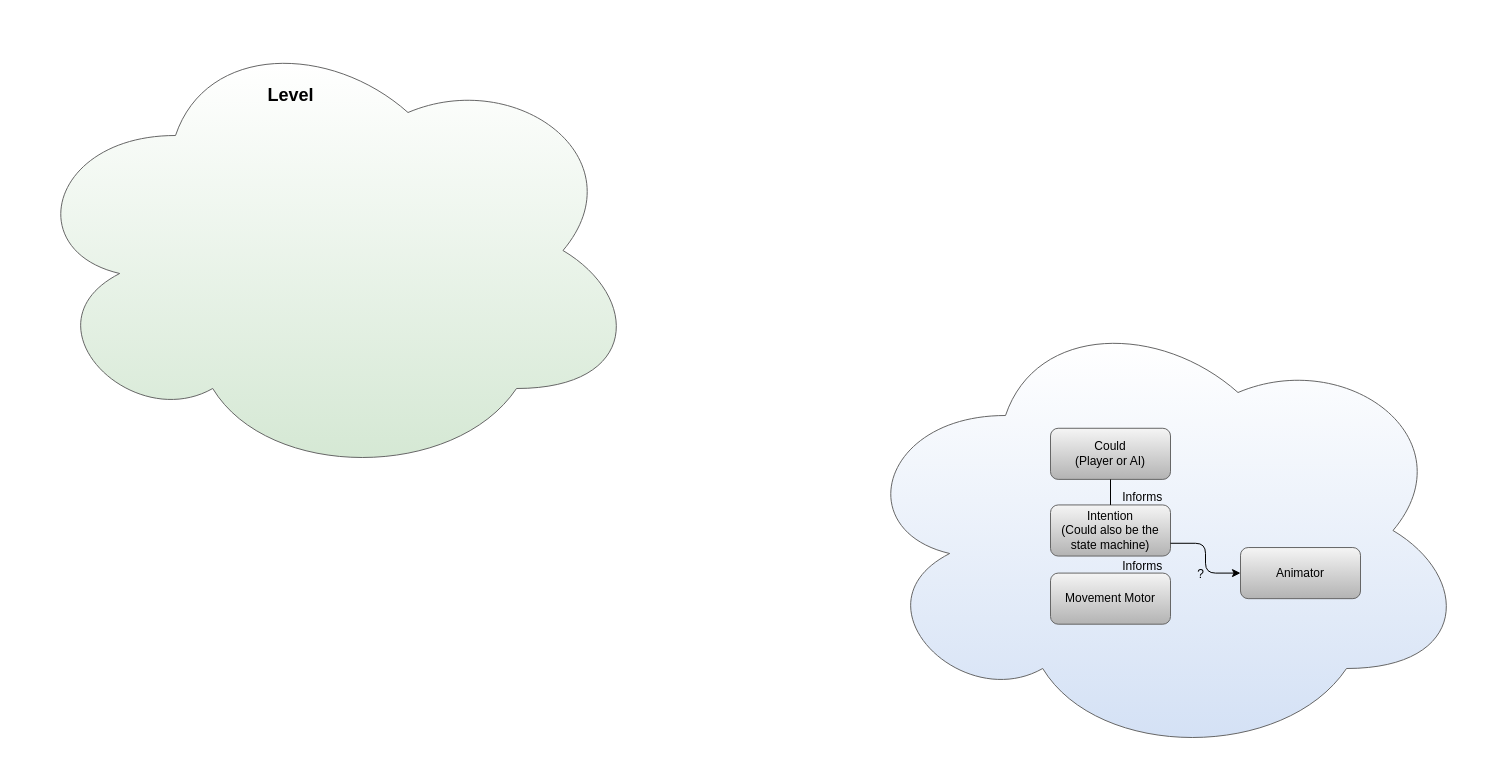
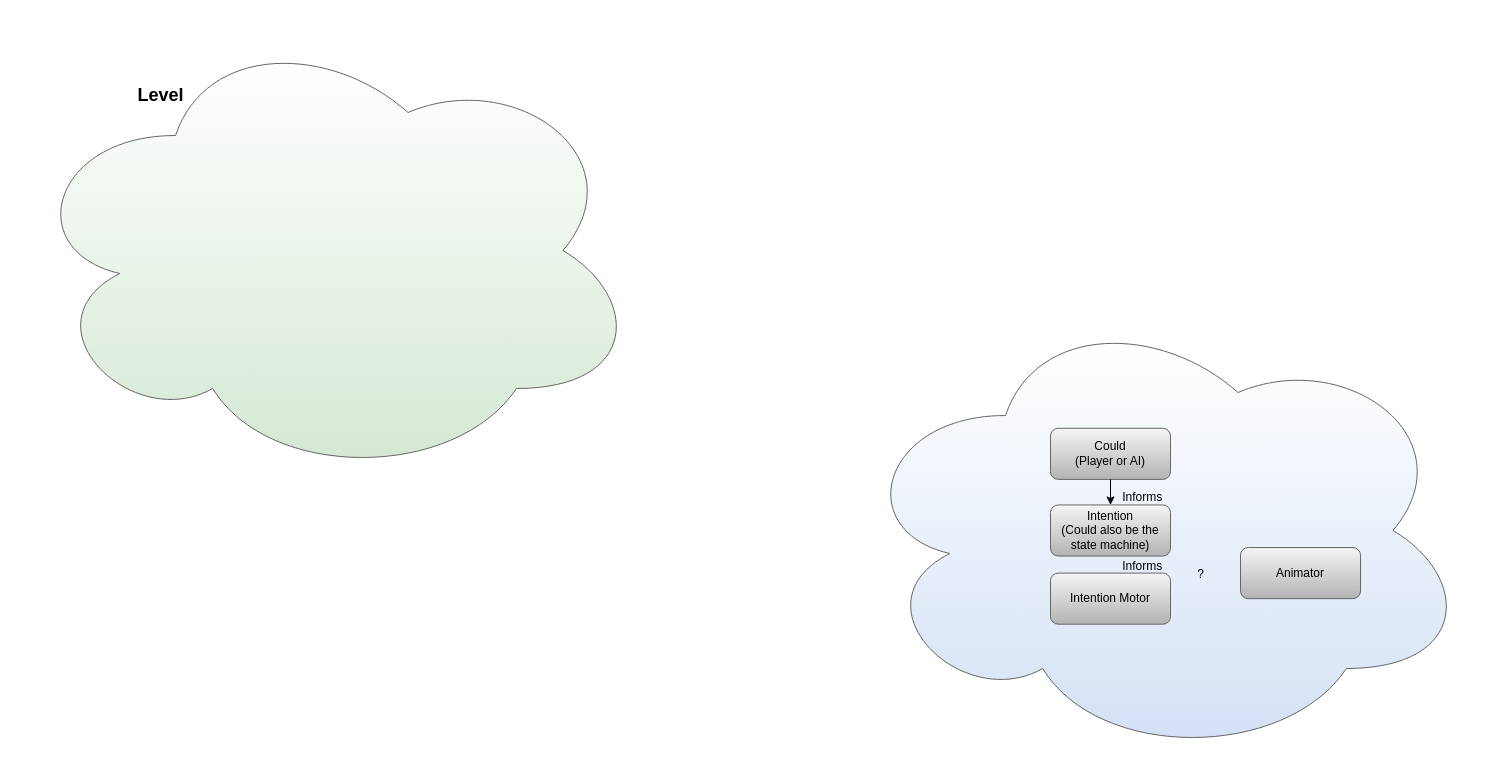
(291, 95) -> (161, 95)
(1111, 500) -> (1111, 497)
(1206, 554) -> none
(1111, 599) -> (1111, 599)
